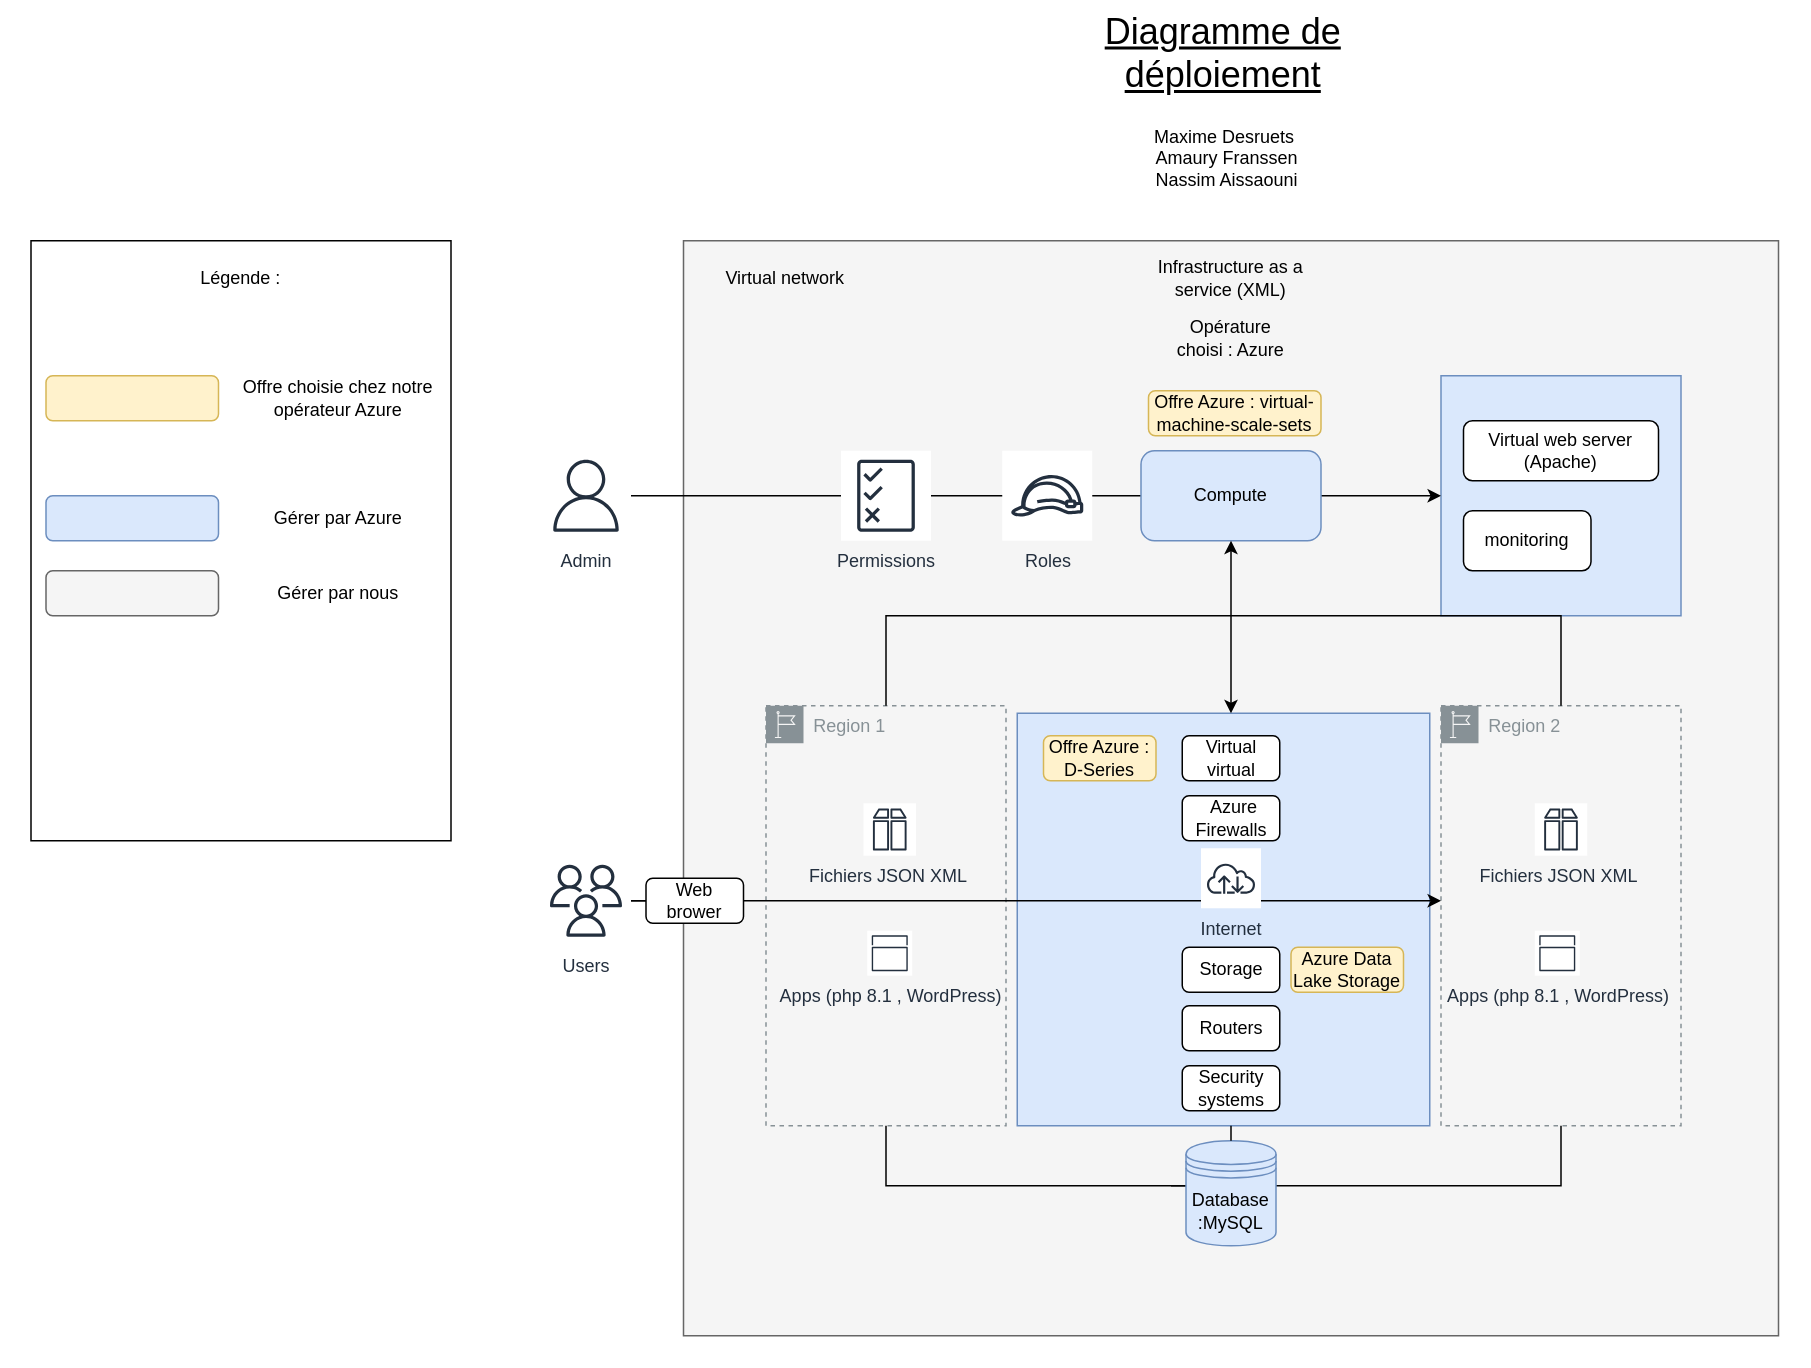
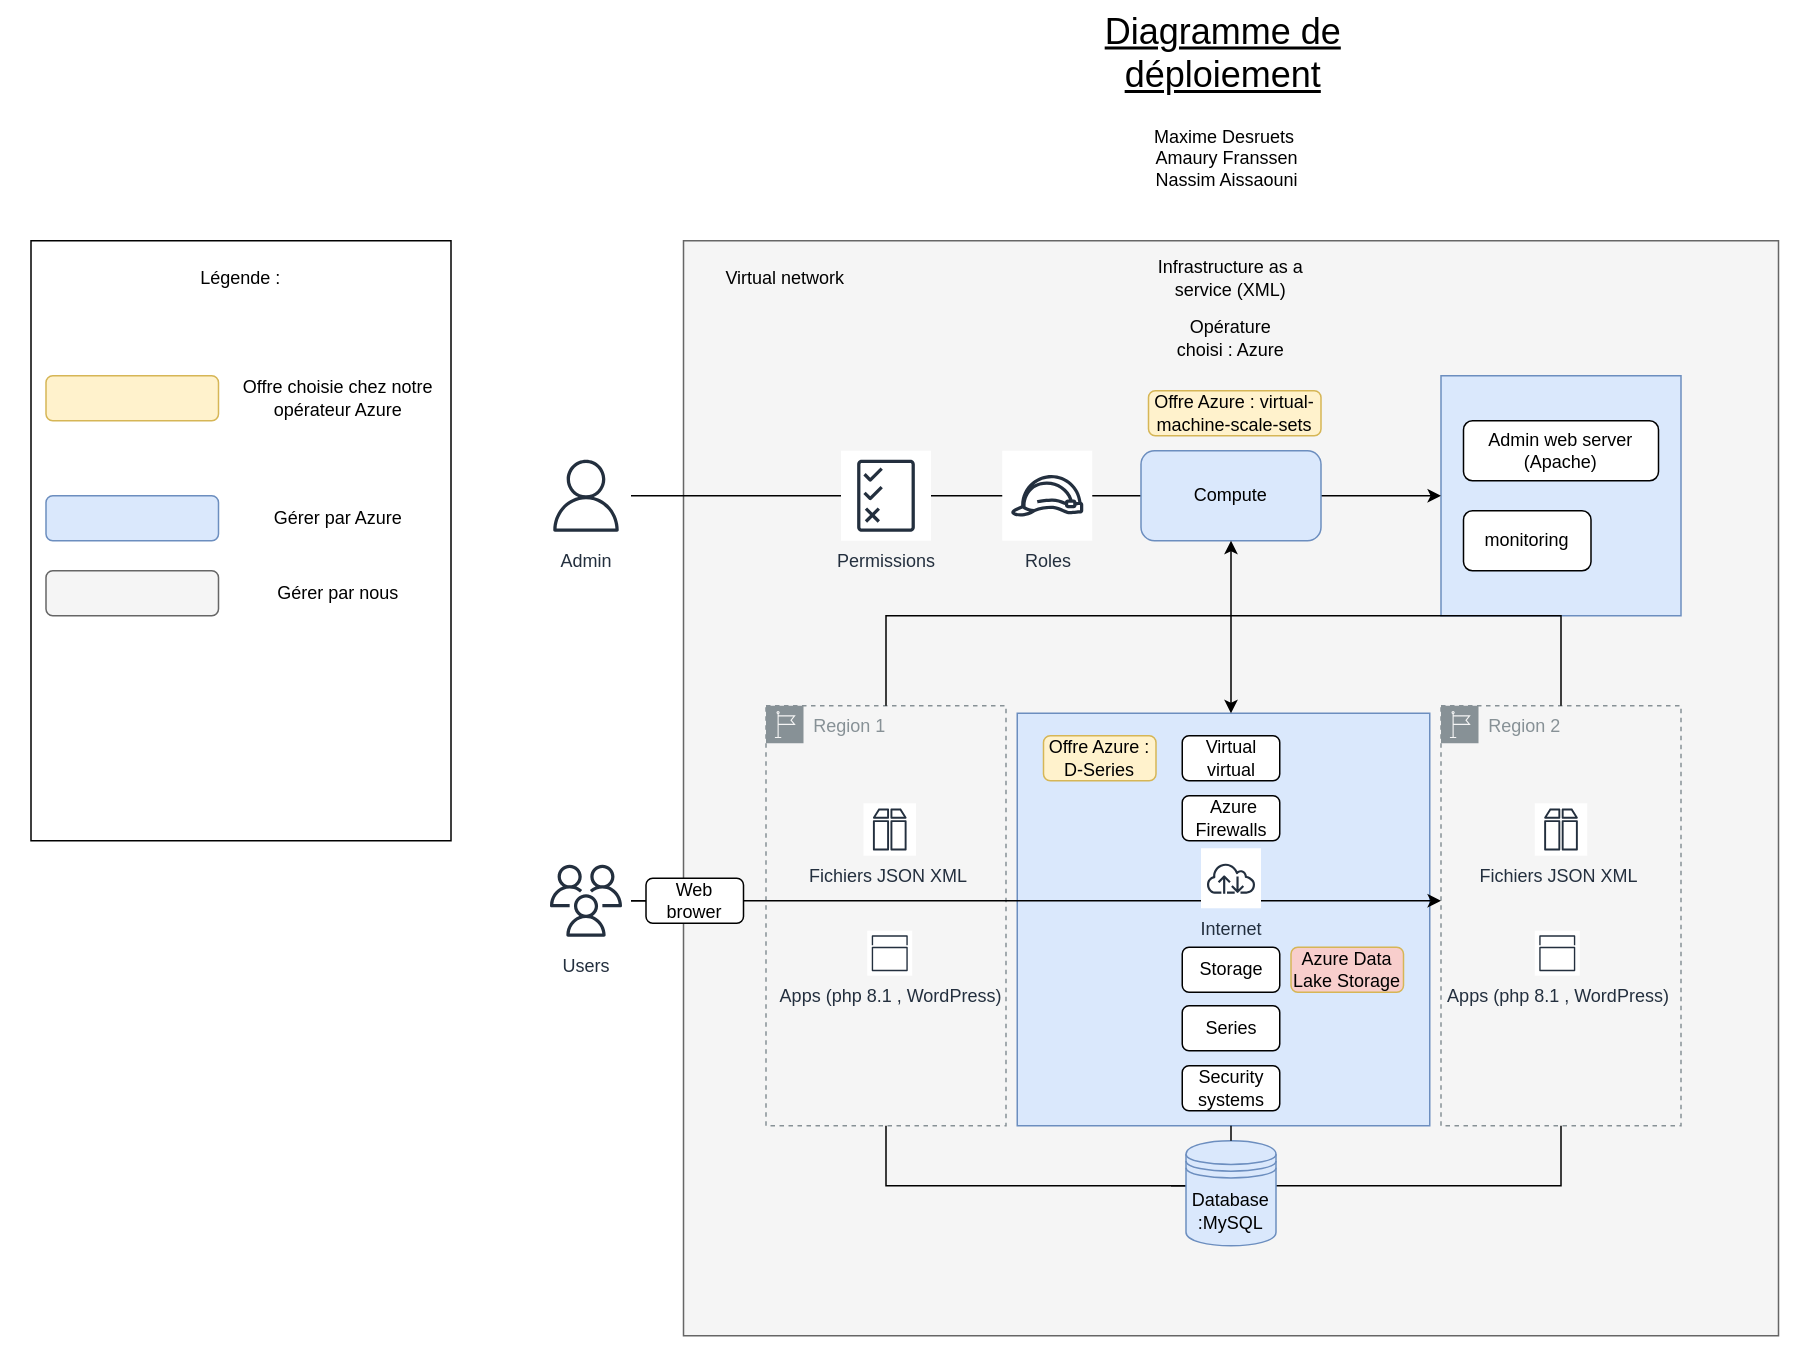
(1561, 451) -> (1561, 451)
(1347, 970) -> (1347, 970)
(1232, 1028) -> (1232, 1028)
